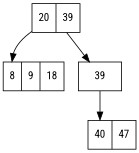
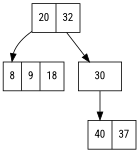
(68, 18) -> (68, 18)
(100, 76) -> (100, 76)
(124, 134) -> (124, 134)
